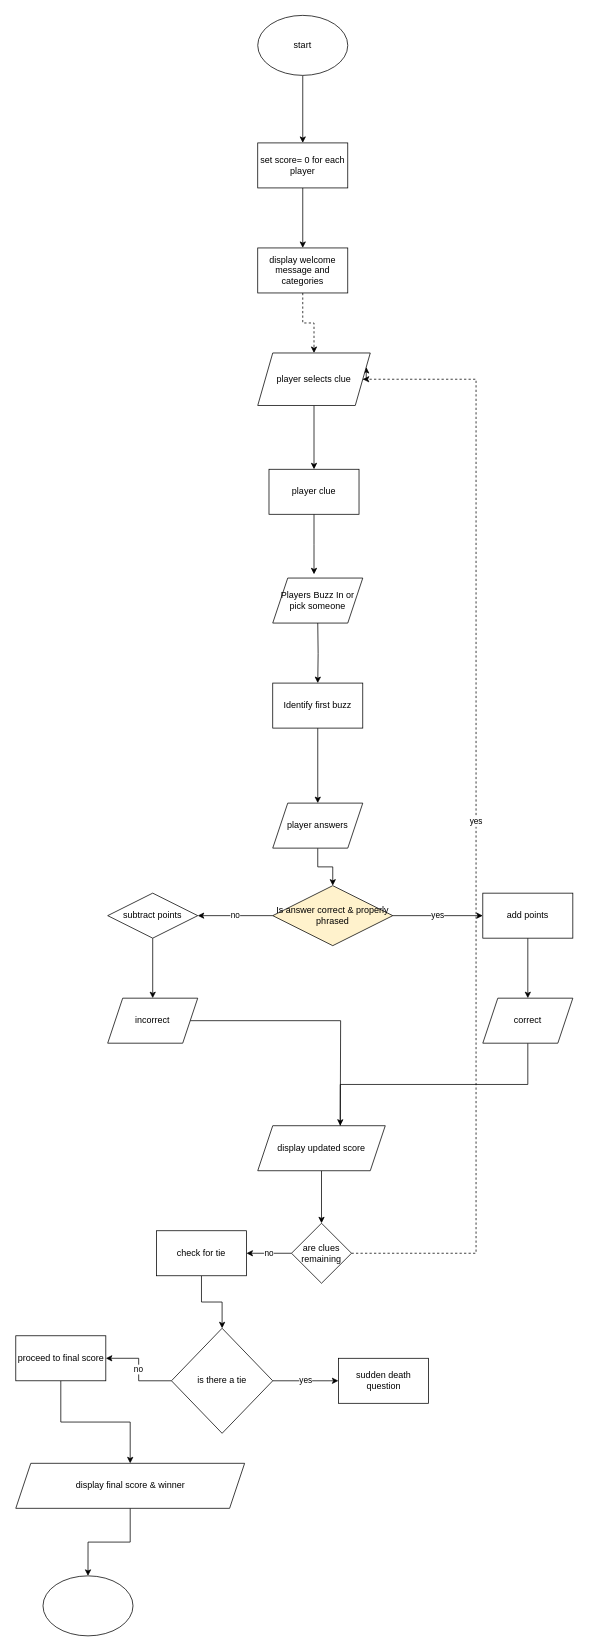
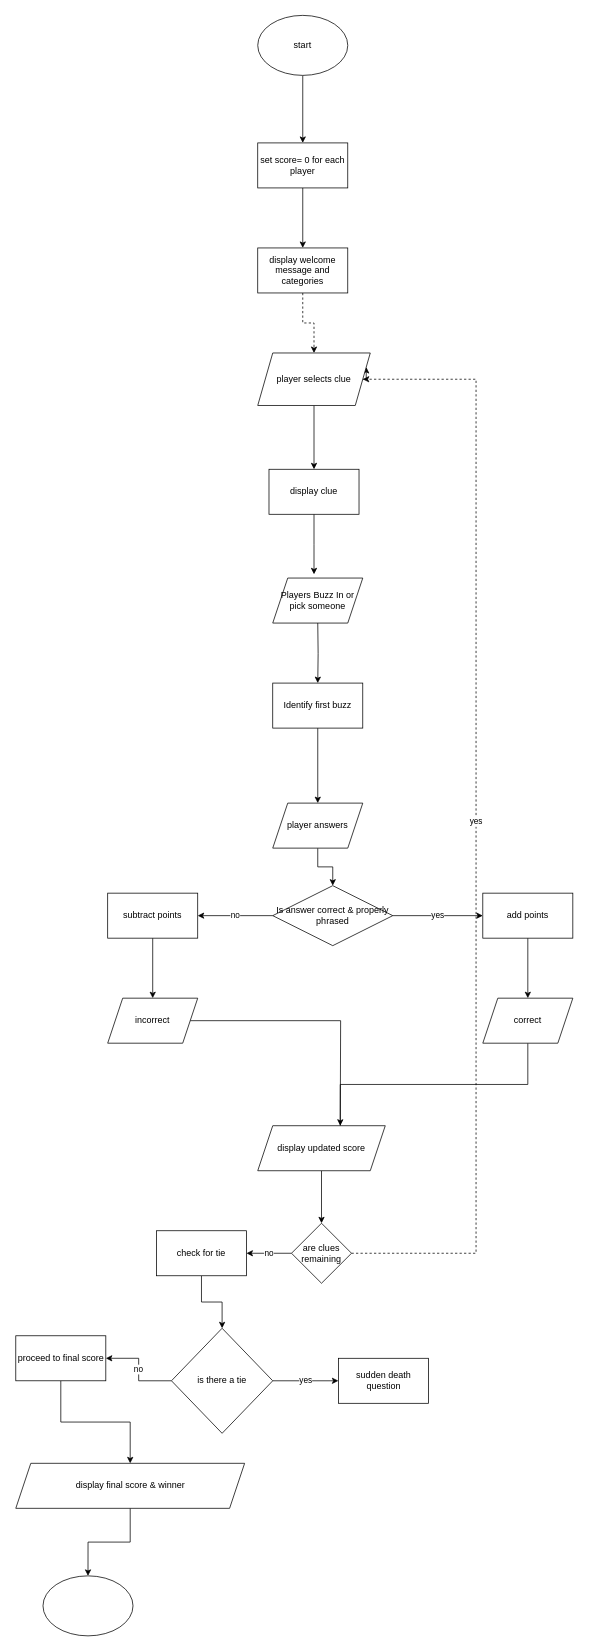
(314, 492) -> (314, 492)
(153, 915) -> (153, 915)
(333, 915) -> (333, 915)
